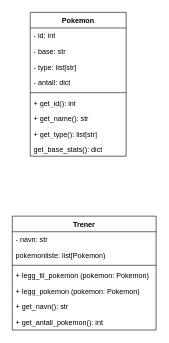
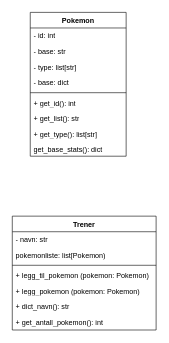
(57, 83) -> (54, 83)
(65, 119) -> (63, 119)
(47, 308) -> (48, 308)
